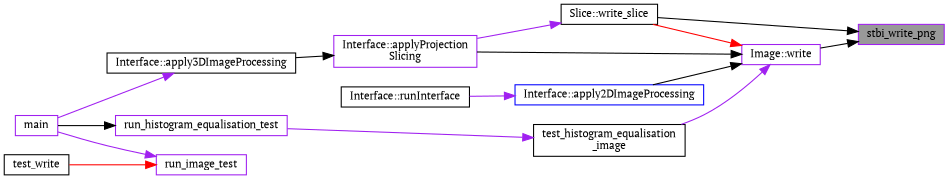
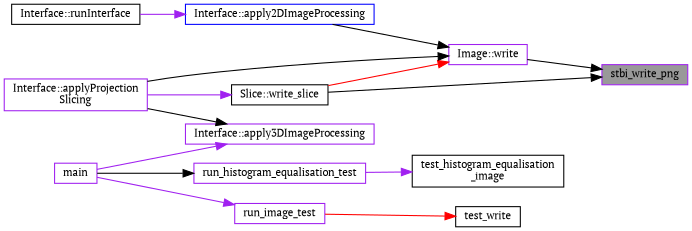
(309, 57) -> (182, 115)
(201, 63) -> (280, 134)
(725, 102) -> none
(107, 165) -> (385, 215)
